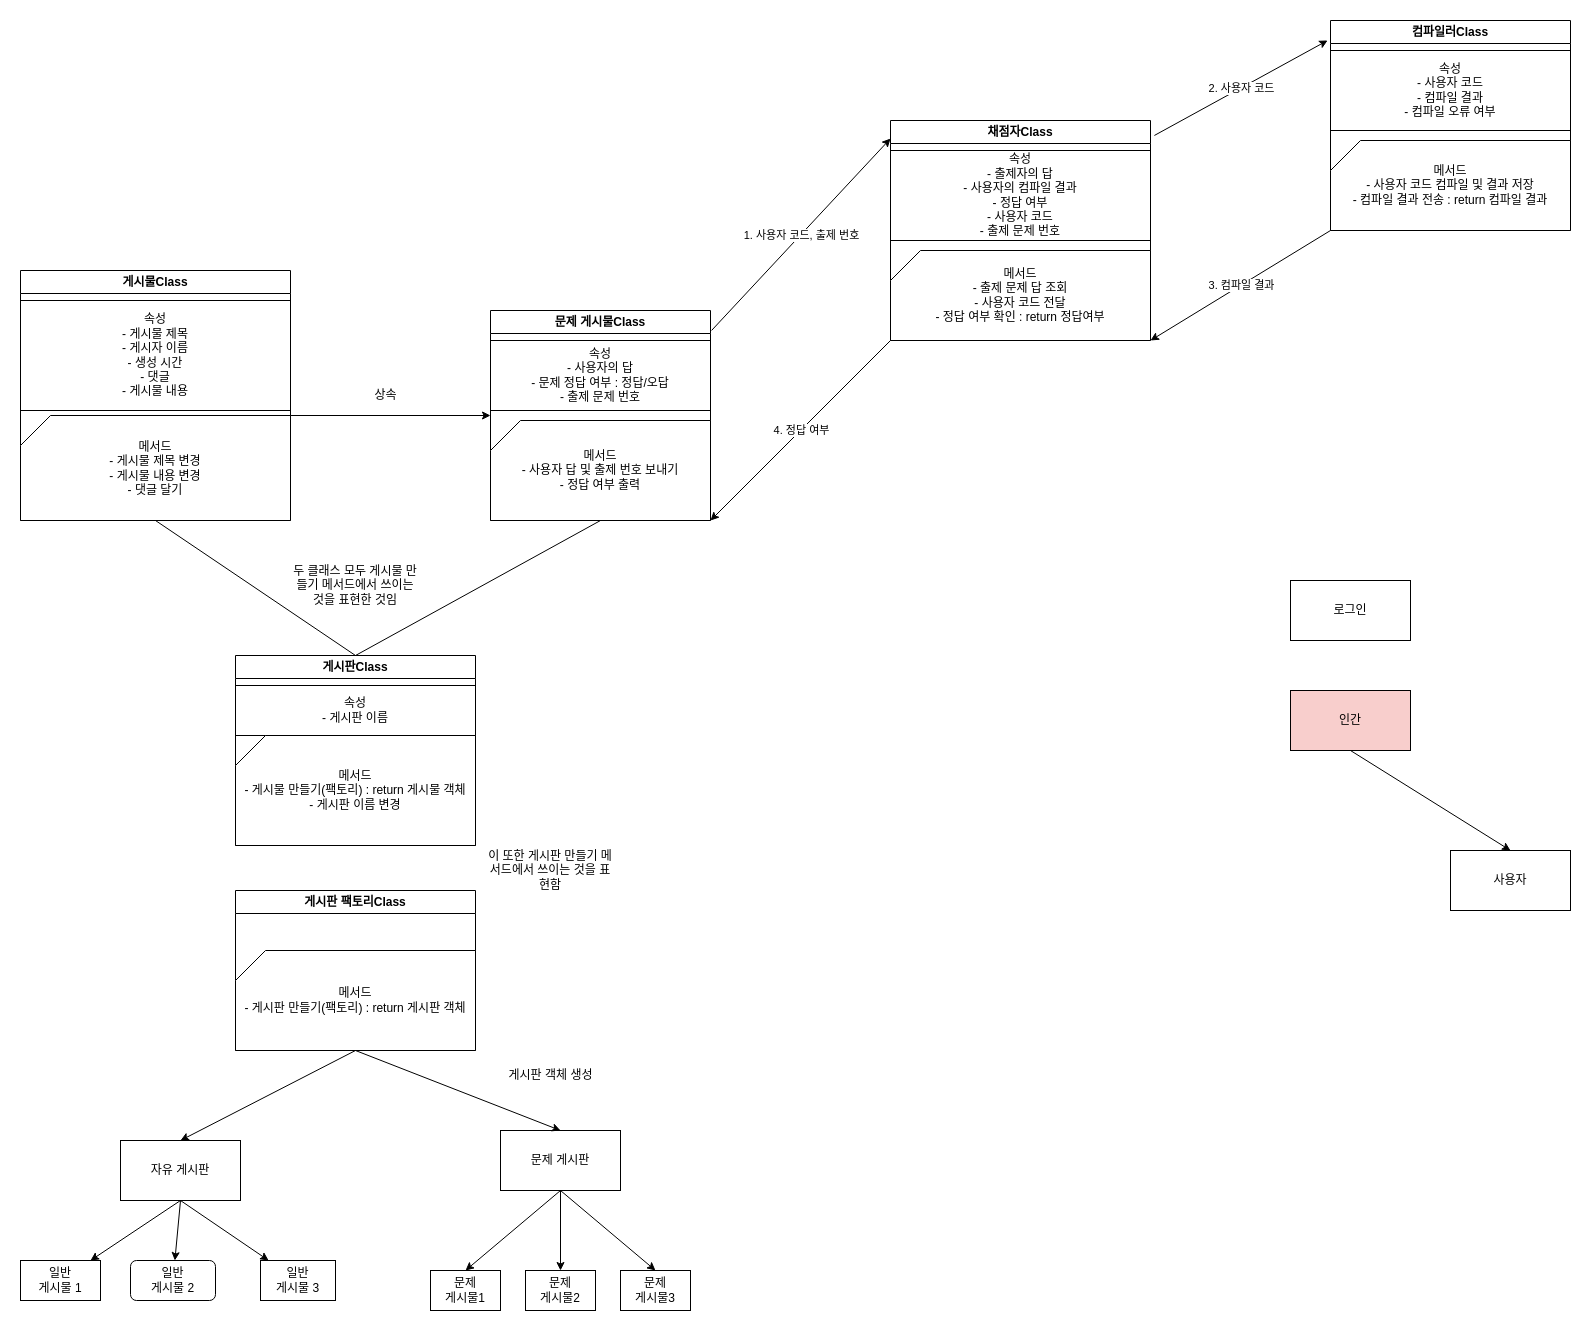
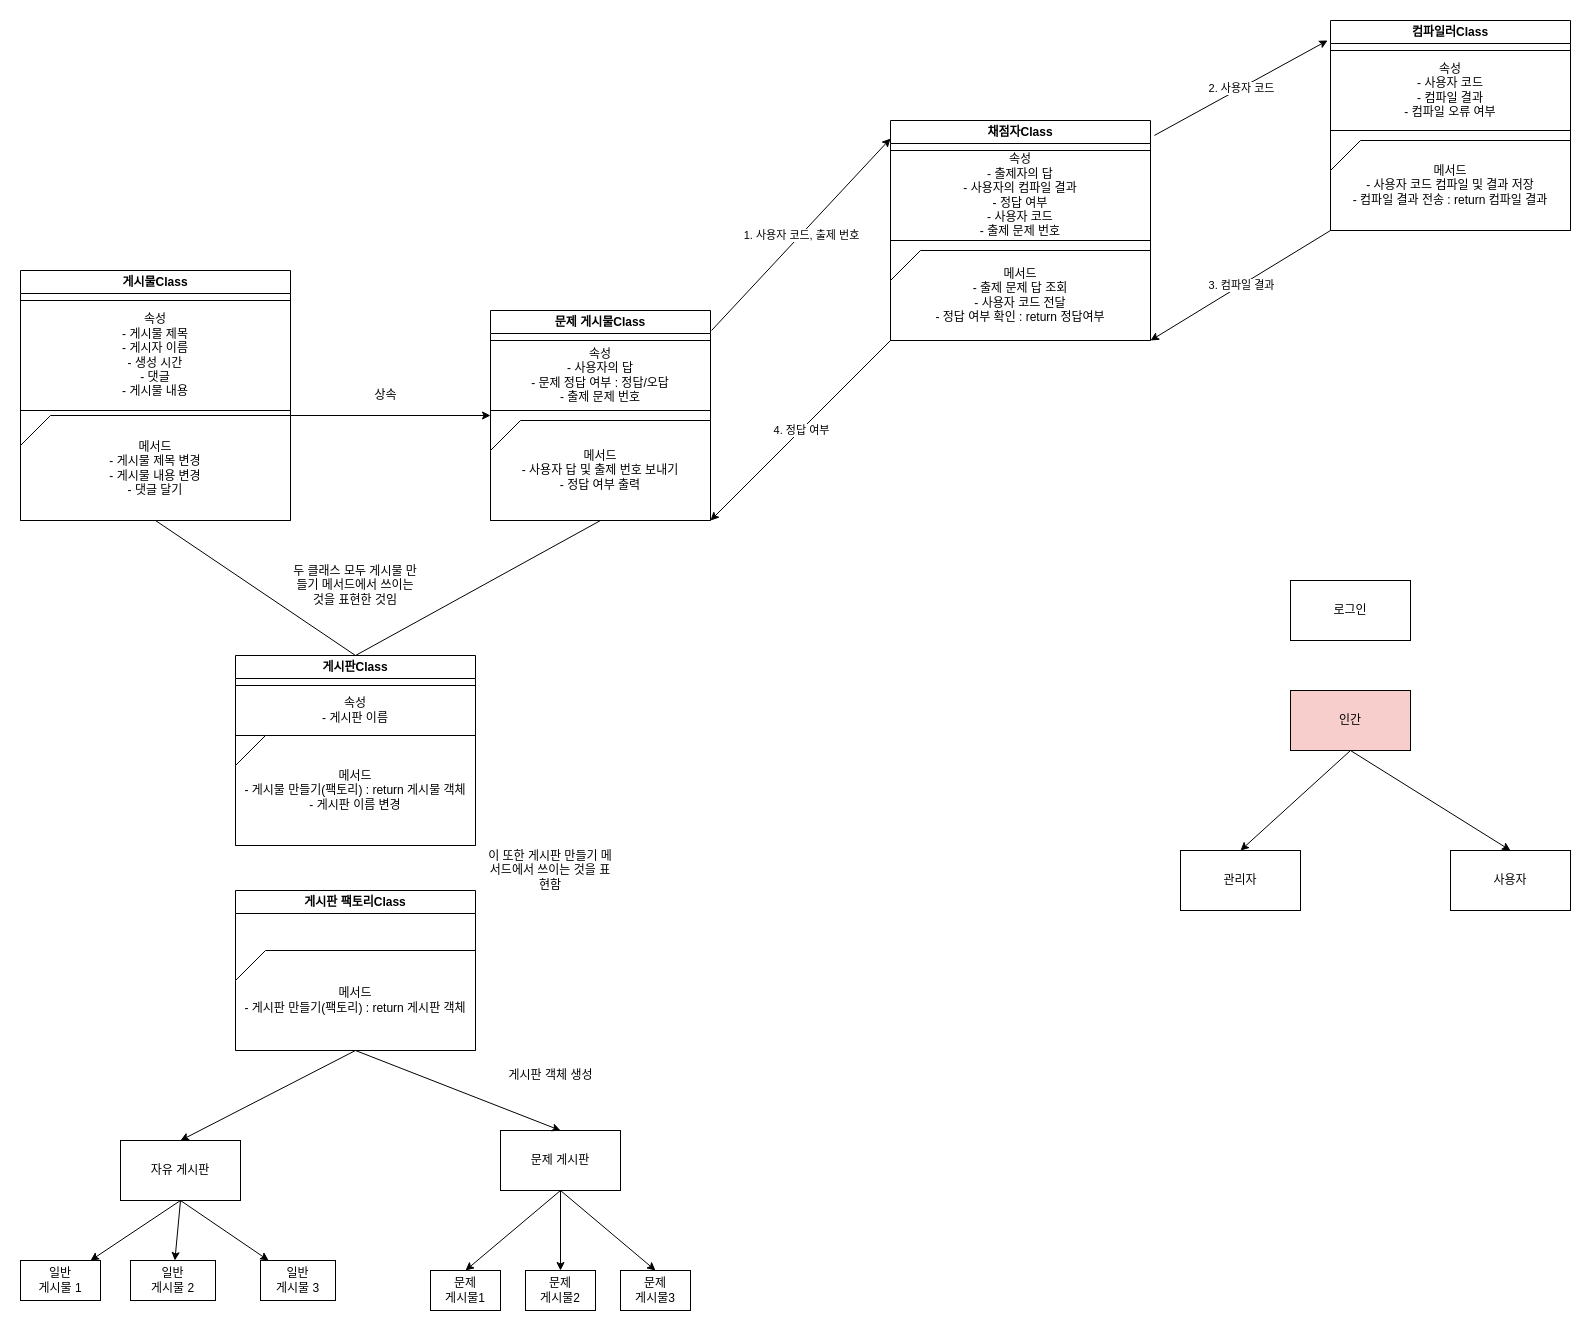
none -> (1297, 799)
none -> (1241, 881)
(173, 1281) -> (173, 1281)
